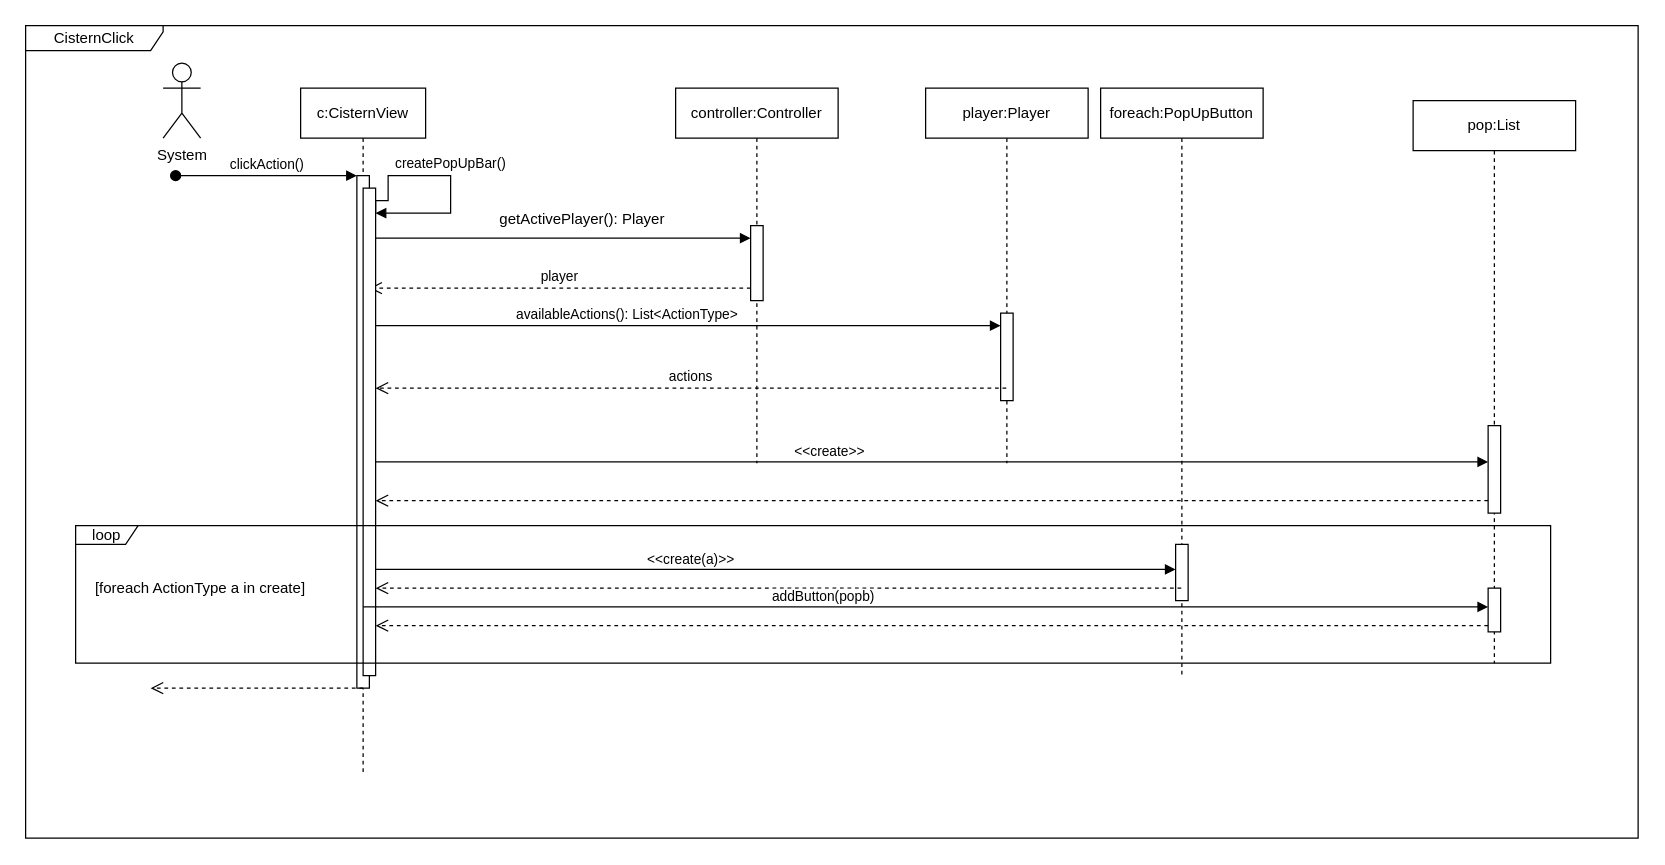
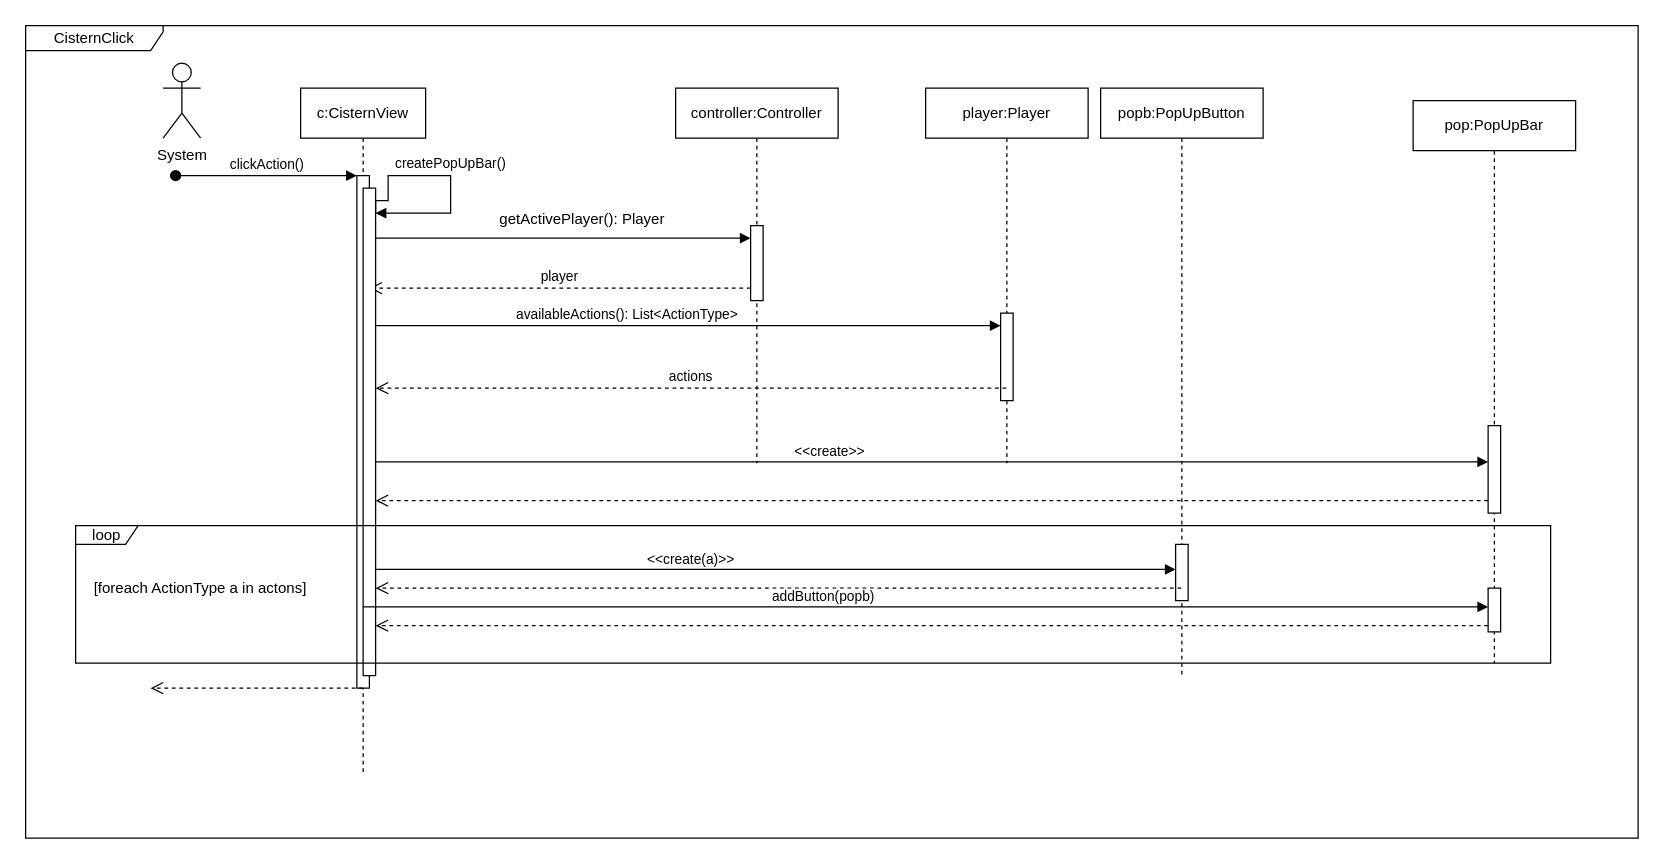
(1182, 113) -> (1182, 113)
(1494, 126) -> (1494, 126)
(201, 588) -> (201, 588)
